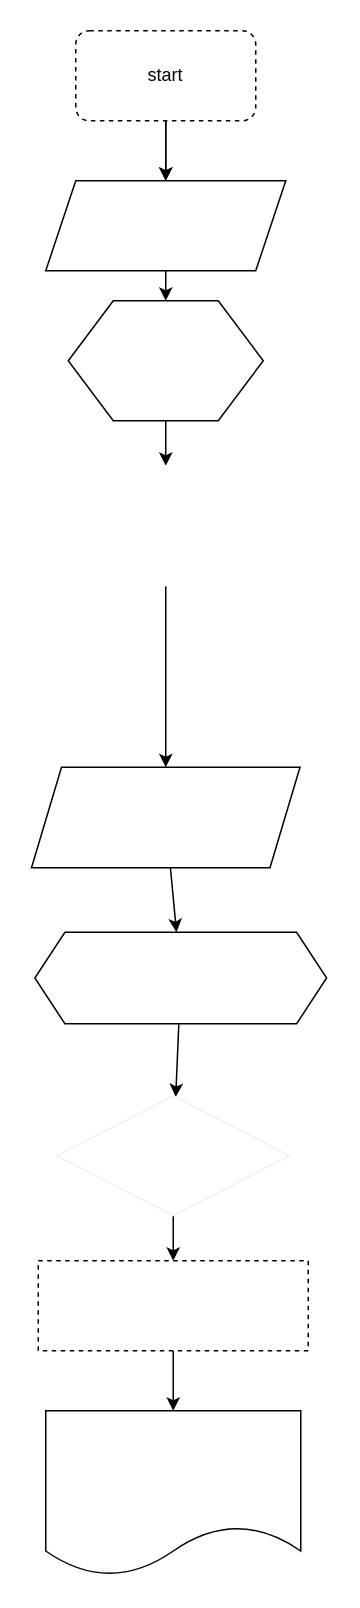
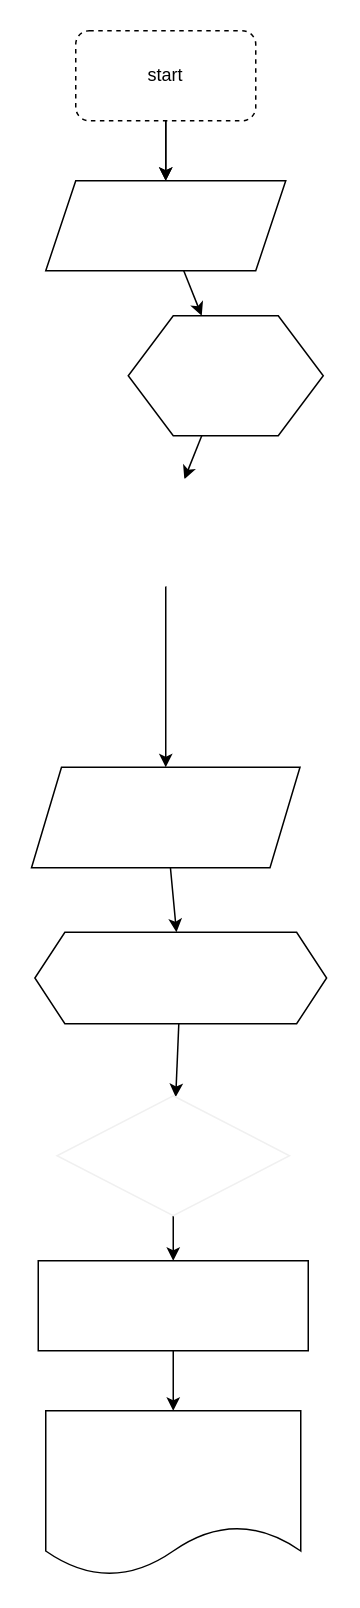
(166, 361) -> (226, 376)
(173, 1306) -> (173, 1306)
